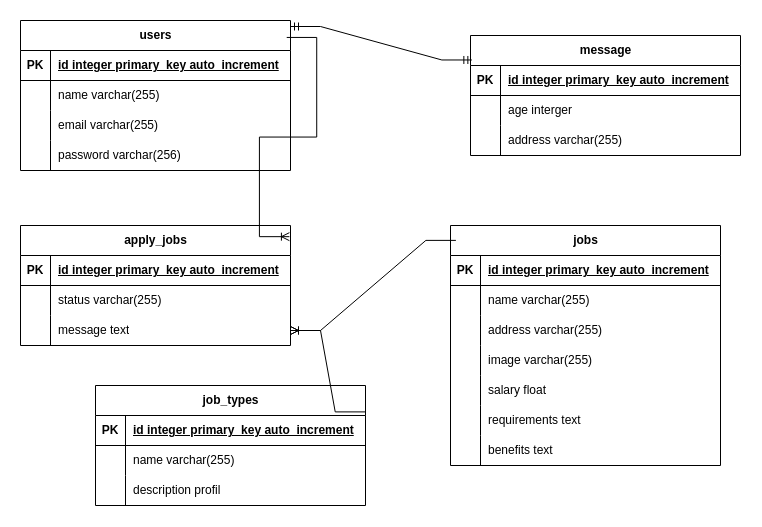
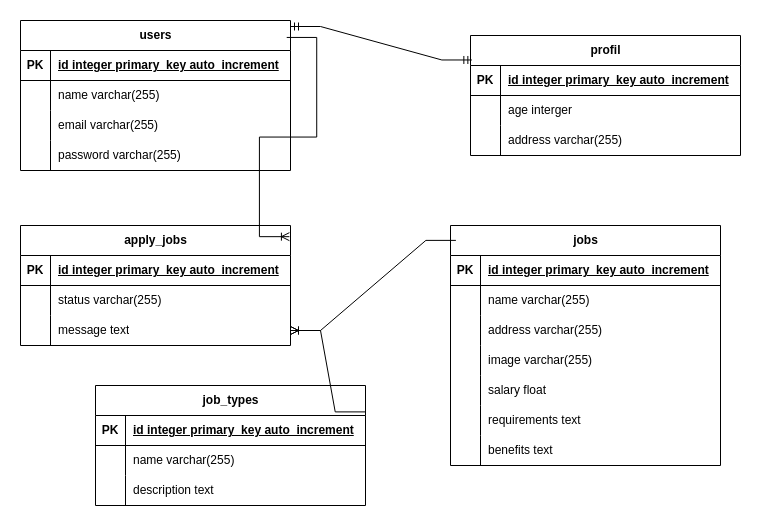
(606, 51) -> (606, 51)
(128, 156) -> (128, 156)
(186, 491) -> (183, 491)
